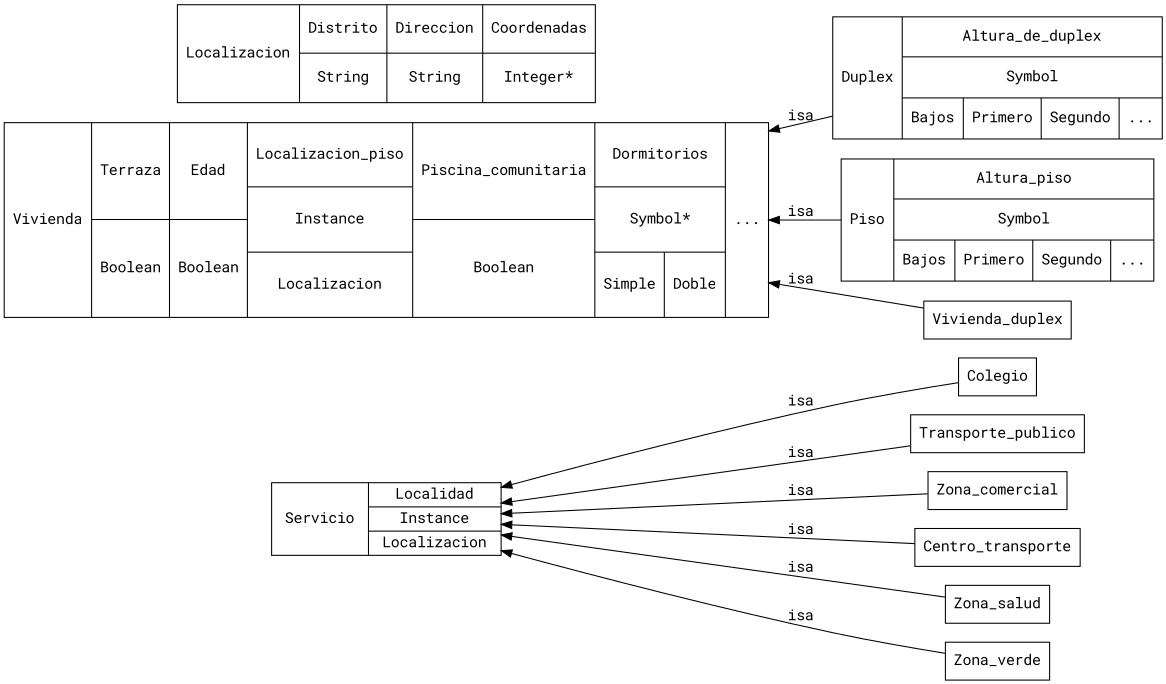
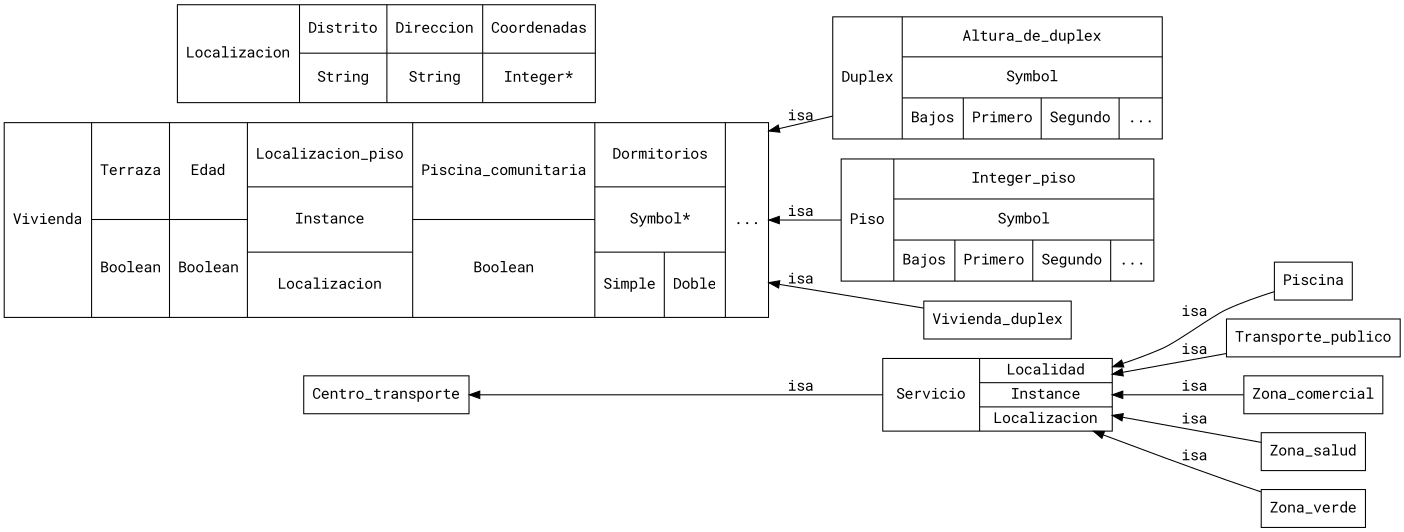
(1024, 178) -> (1024, 178)
(998, 377) -> (1313, 281)
(713, 534) -> (681, 395)
